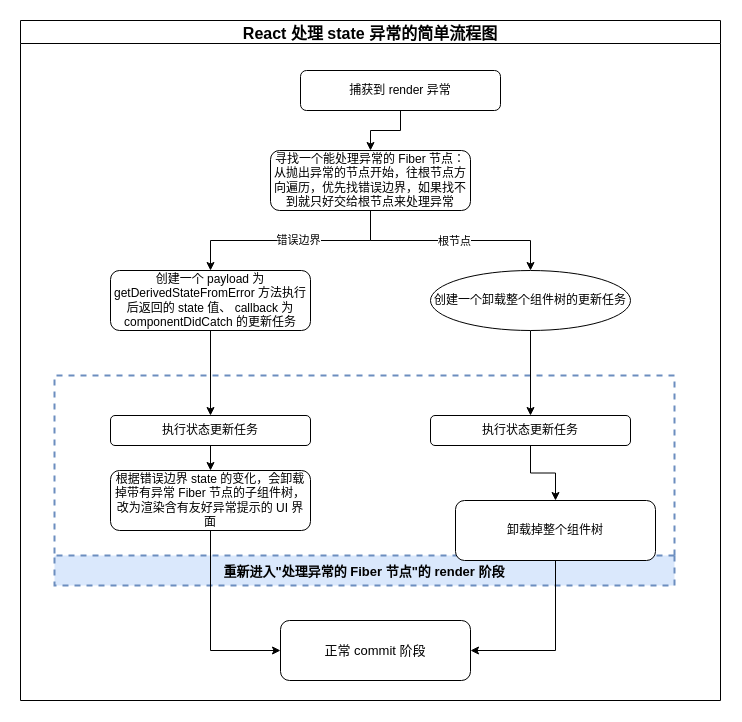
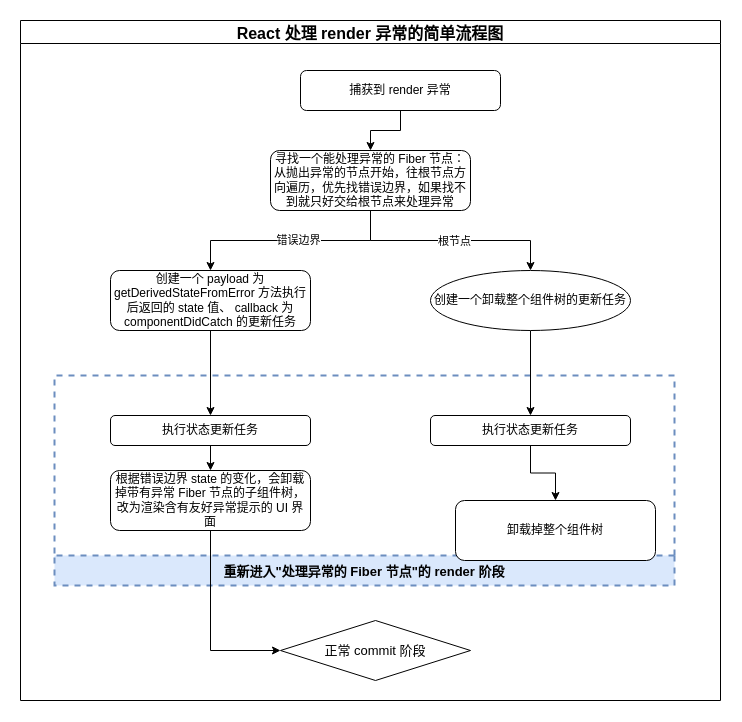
(370, 33) -> (370, 33)
(556, 645) -> none
(376, 651) -> (376, 651)
